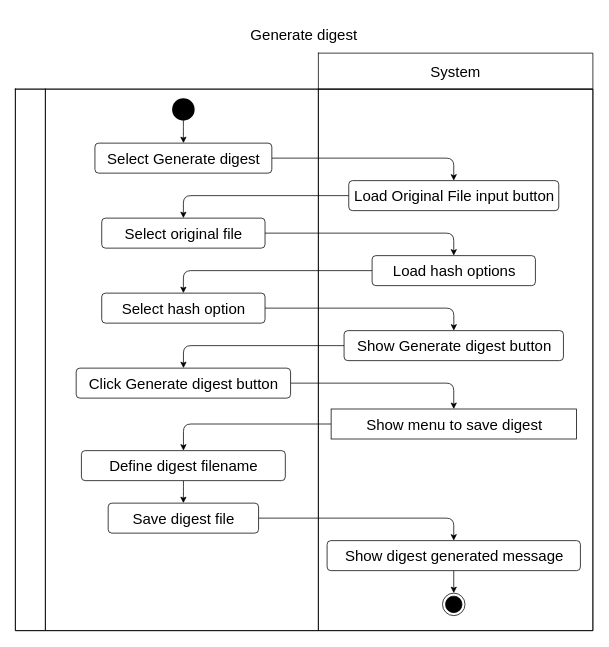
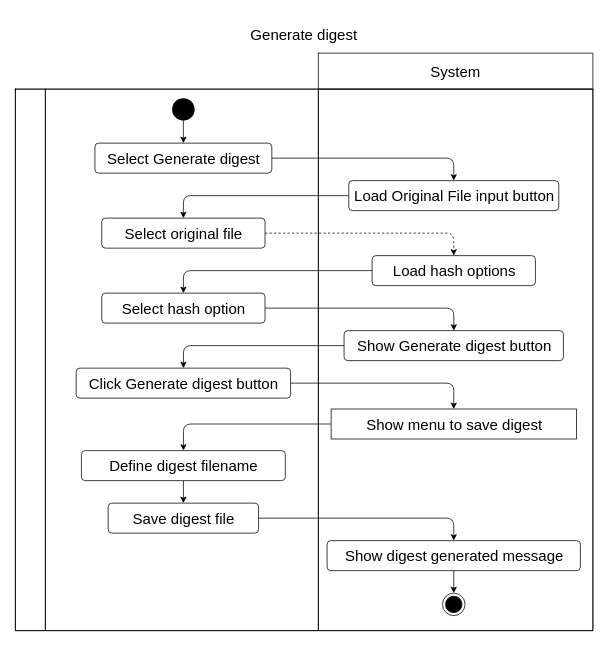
(366, 233) -> (366, 233)
